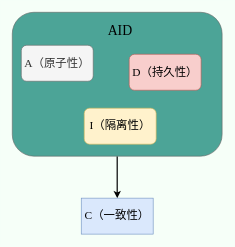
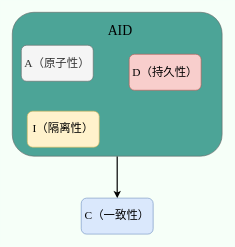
(120, 126) -> (63, 129)
(117, 216) -> (117, 216)
